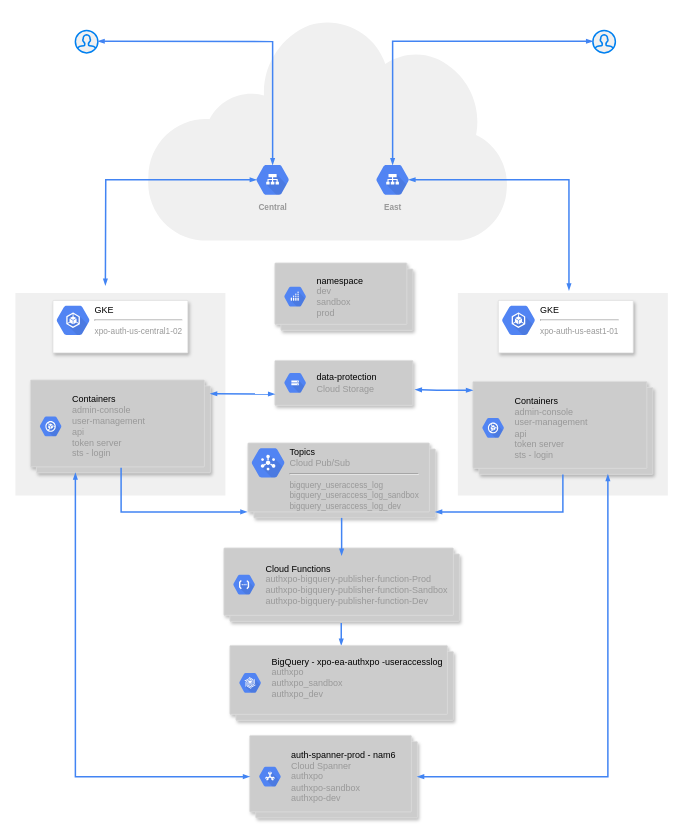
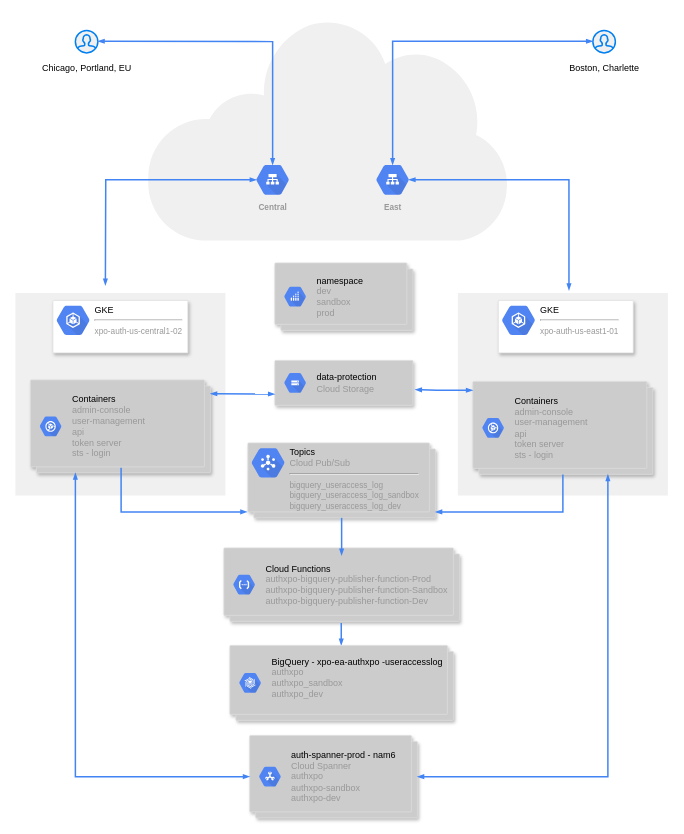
none -> (87, 68)
none -> (604, 68)
